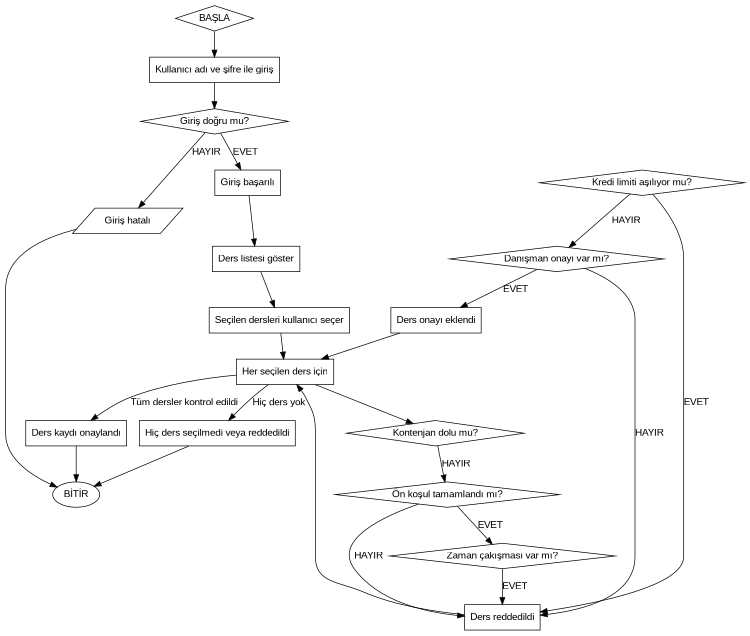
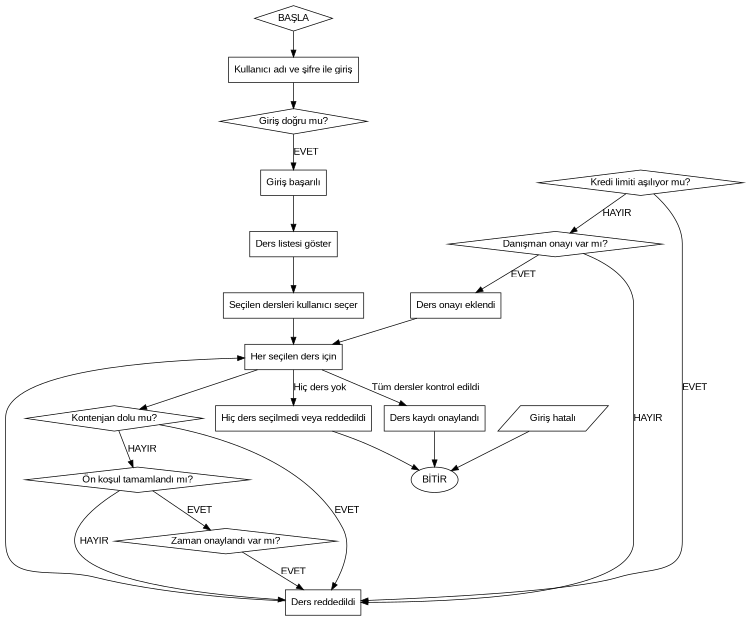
(174, 168) -> none
none -> (288, 471)
(502, 556) -> (226, 541)
